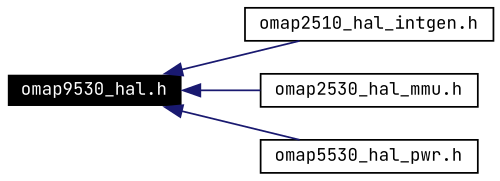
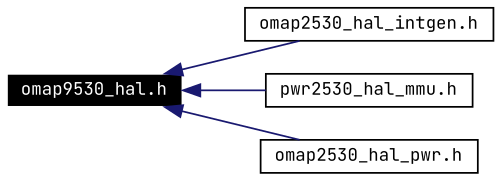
(369, 24) -> (369, 24)
(369, 90) -> (369, 90)
(369, 156) -> (369, 156)
